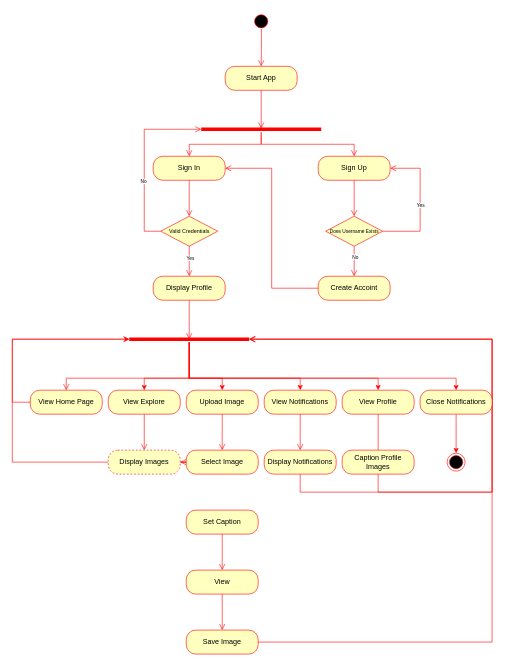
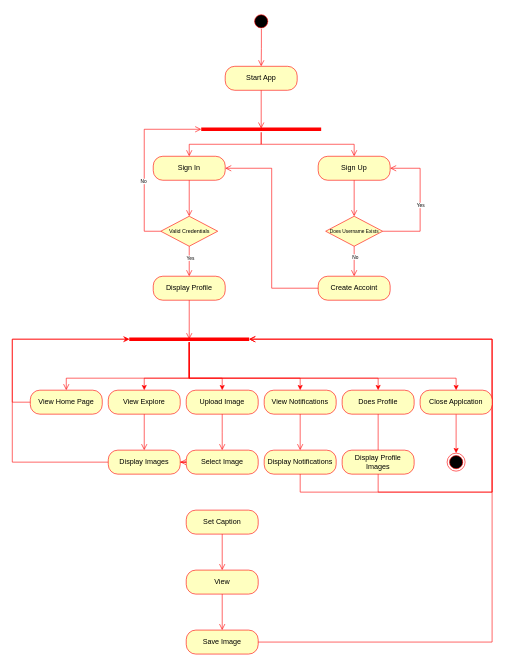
(378, 402) -> (378, 402)
(456, 402) -> (456, 402)
(144, 462) -> (144, 462)
(378, 462) -> (378, 462)
